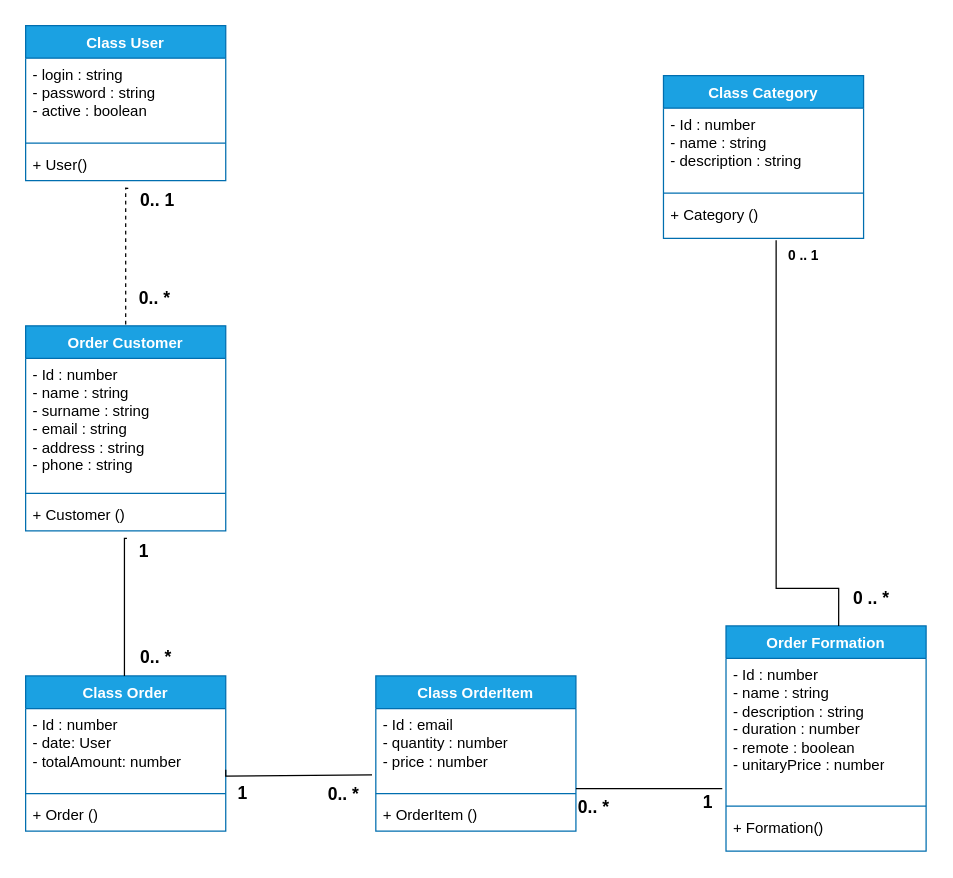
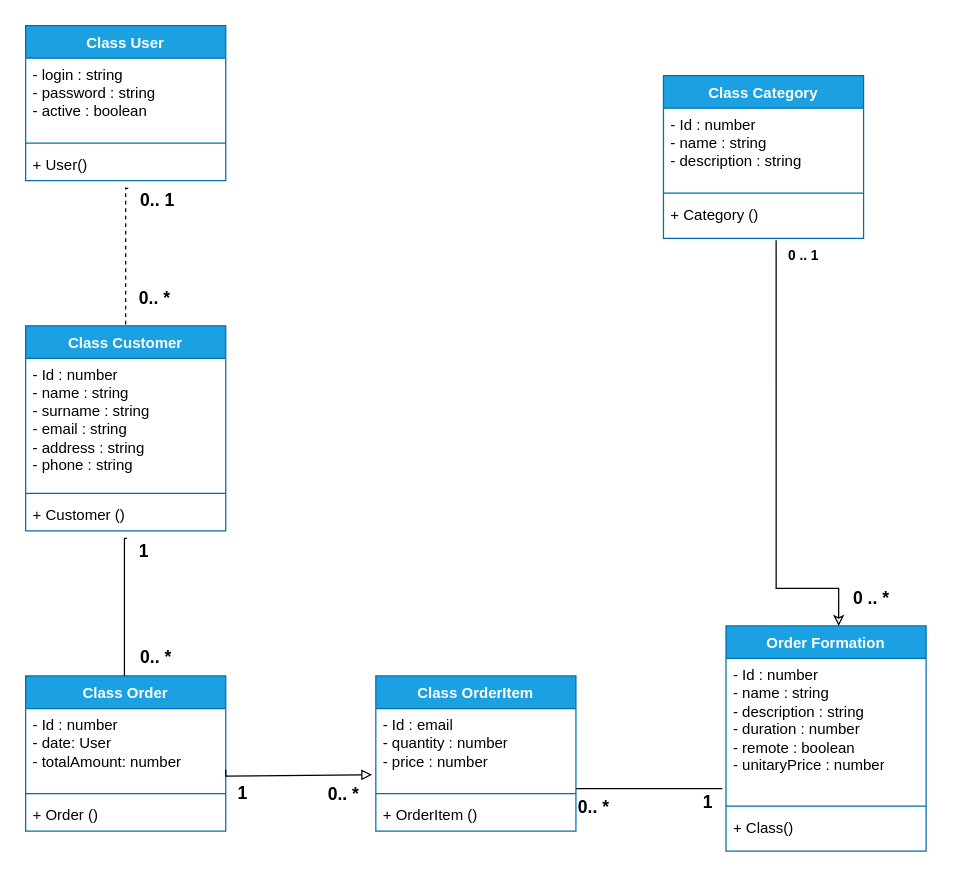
(126, 343) -> (126, 343)
(838, 620) -> (838, 616)
(364, 774) -> (360, 774)
(784, 828) -> (767, 828)
